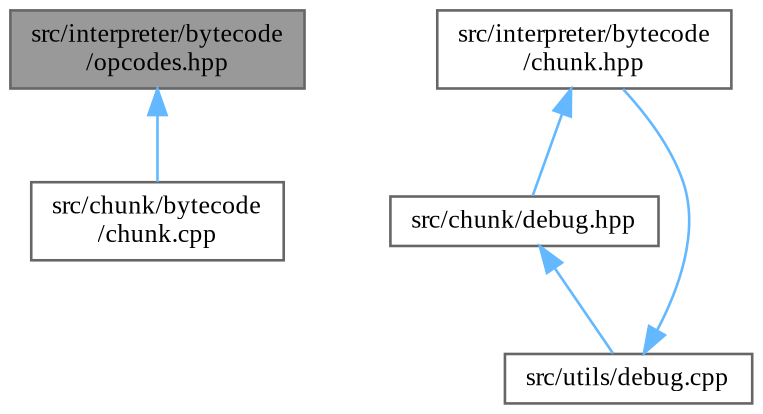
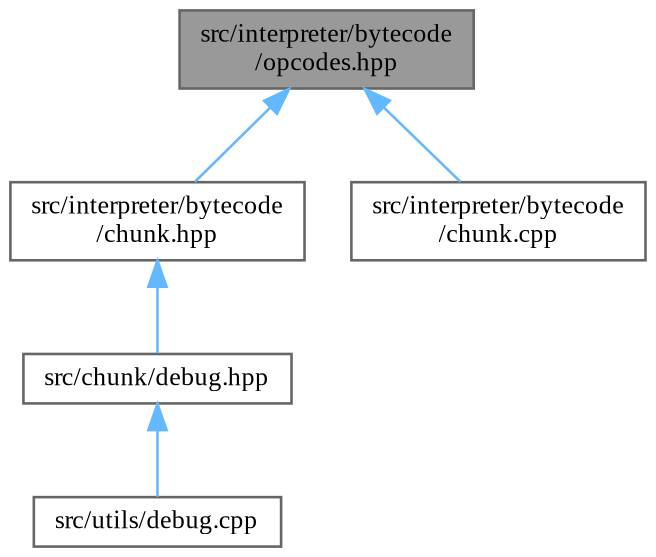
(688, 203) -> (233, 145)
(157, 221) -> (498, 221)
